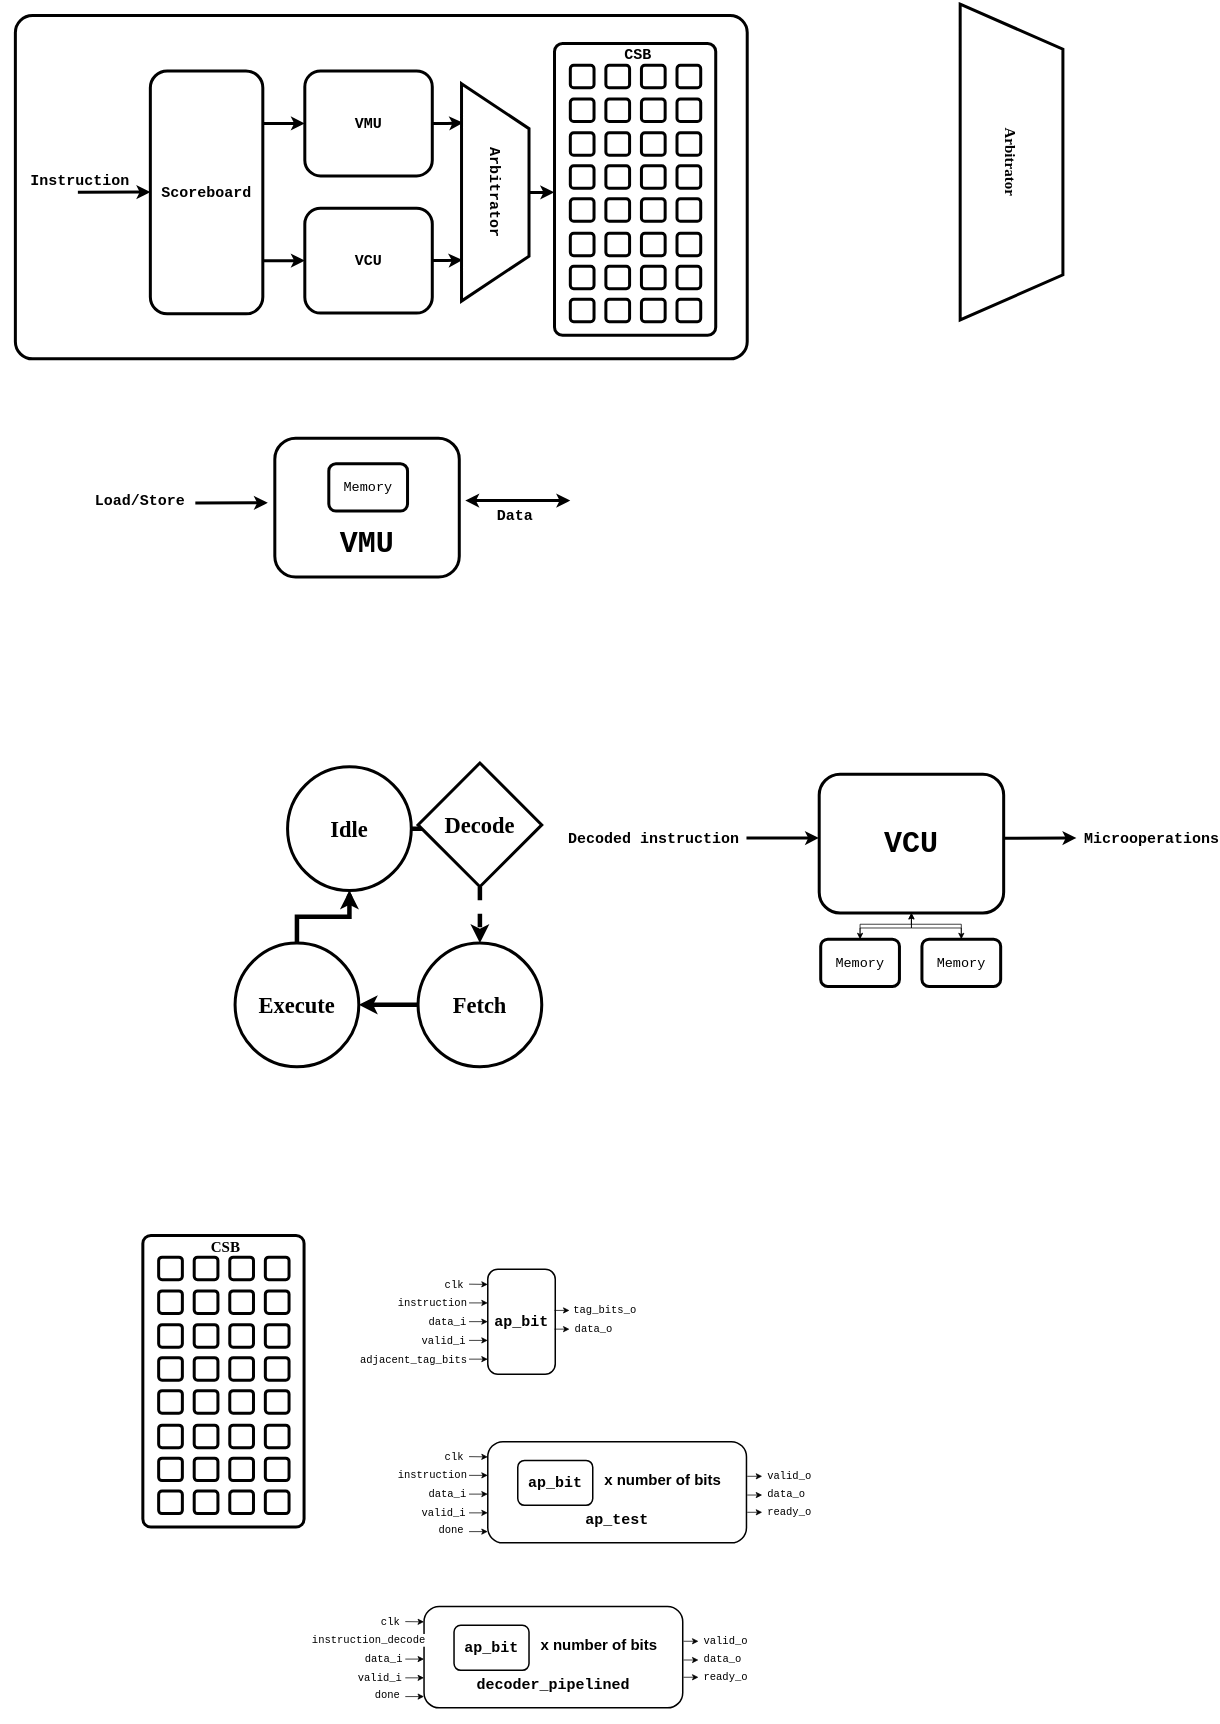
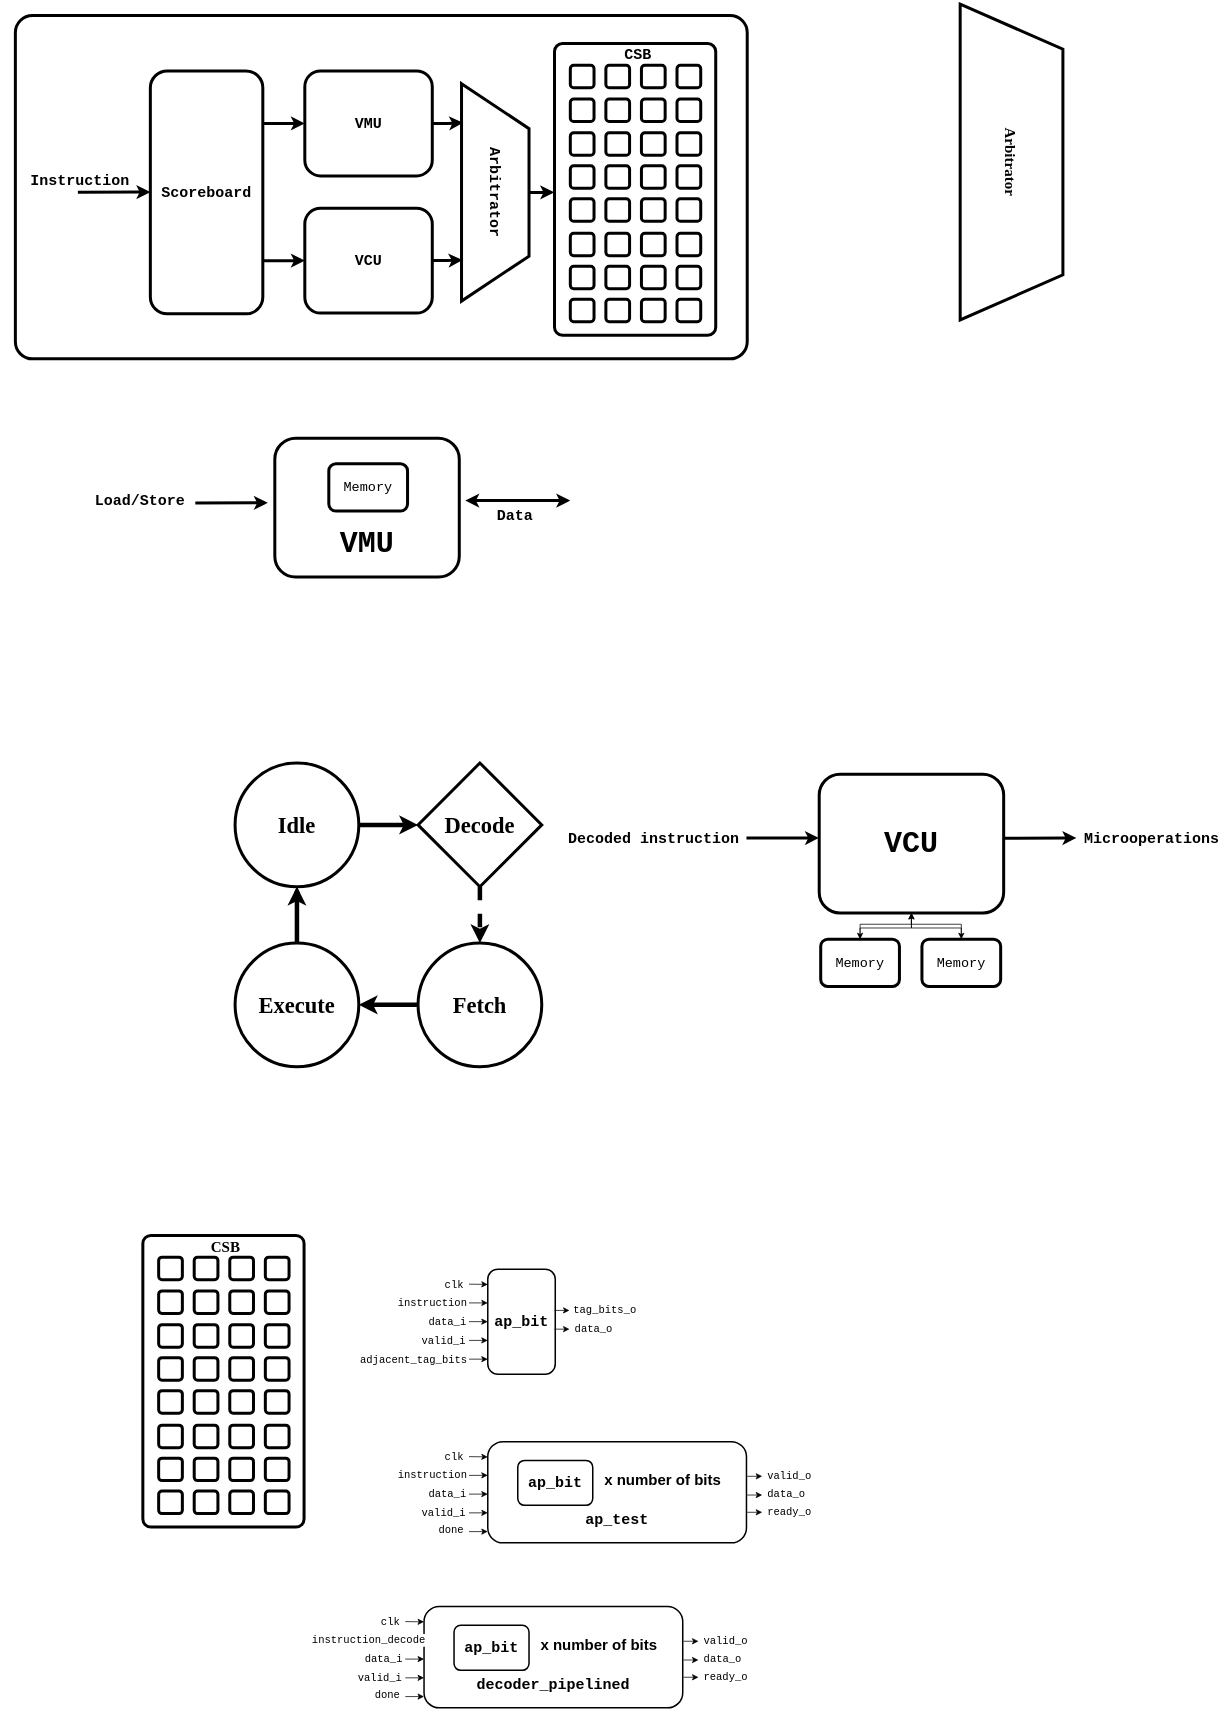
(350, 829) -> (297, 825)
